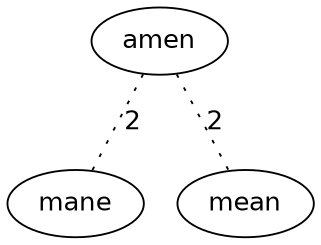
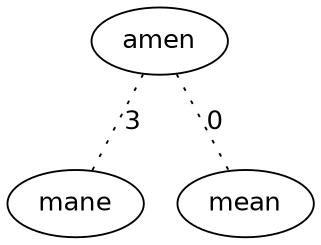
(134, 122) -> (134, 122)
(216, 122) -> (216, 122)
